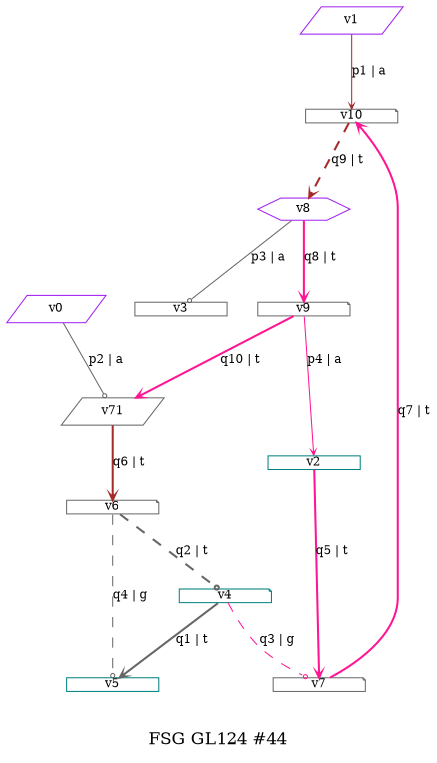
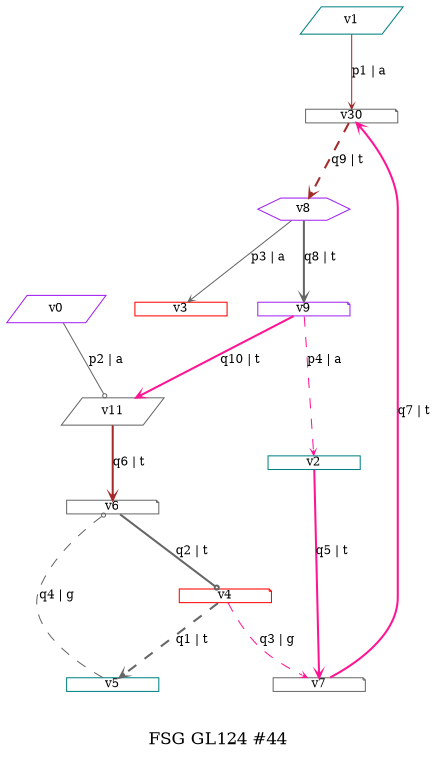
(352, 20) -> (352, 20)
(352, 116) -> (352, 116)
(304, 258) -> (304, 258)
(242, 260) -> (242, 260)
(181, 309) -> (181, 309)
(304, 309) -> (304, 309)
(309, 383) -> (309, 383)
(113, 411) -> (113, 411)
(167, 550) -> (167, 550)
(113, 594) -> (37, 599)
(225, 596) -> (225, 596)
(171, 639) -> (171, 639)
(258, 646) -> (258, 646)
